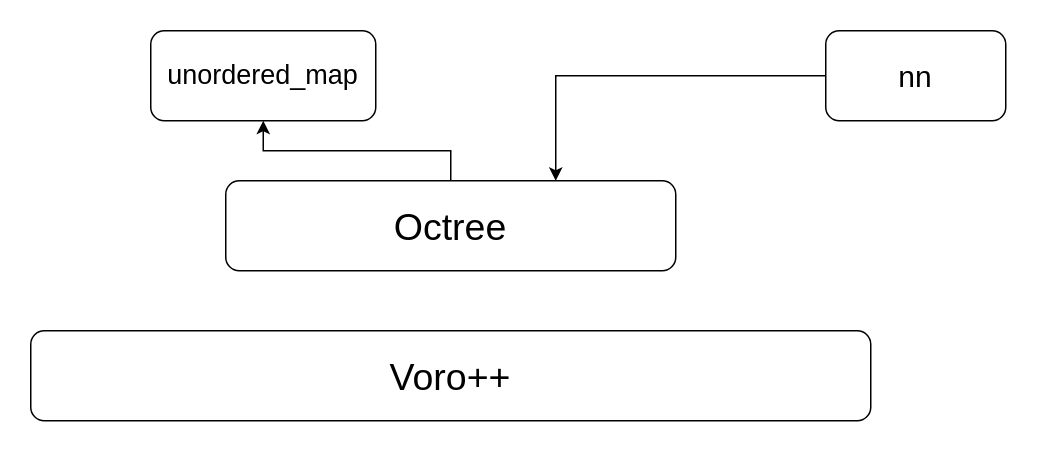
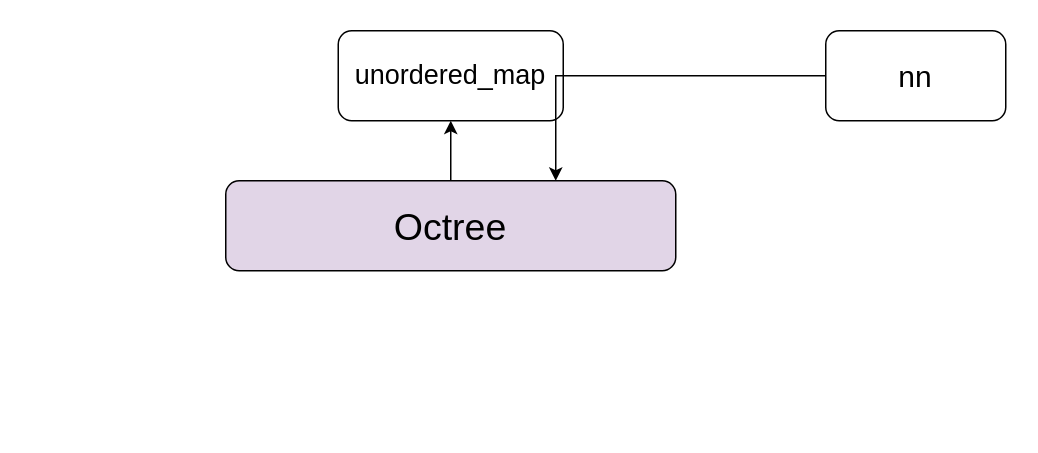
(263, 76) -> (451, 76)
(451, 226) -> (451, 226)
(451, 376) -> none
